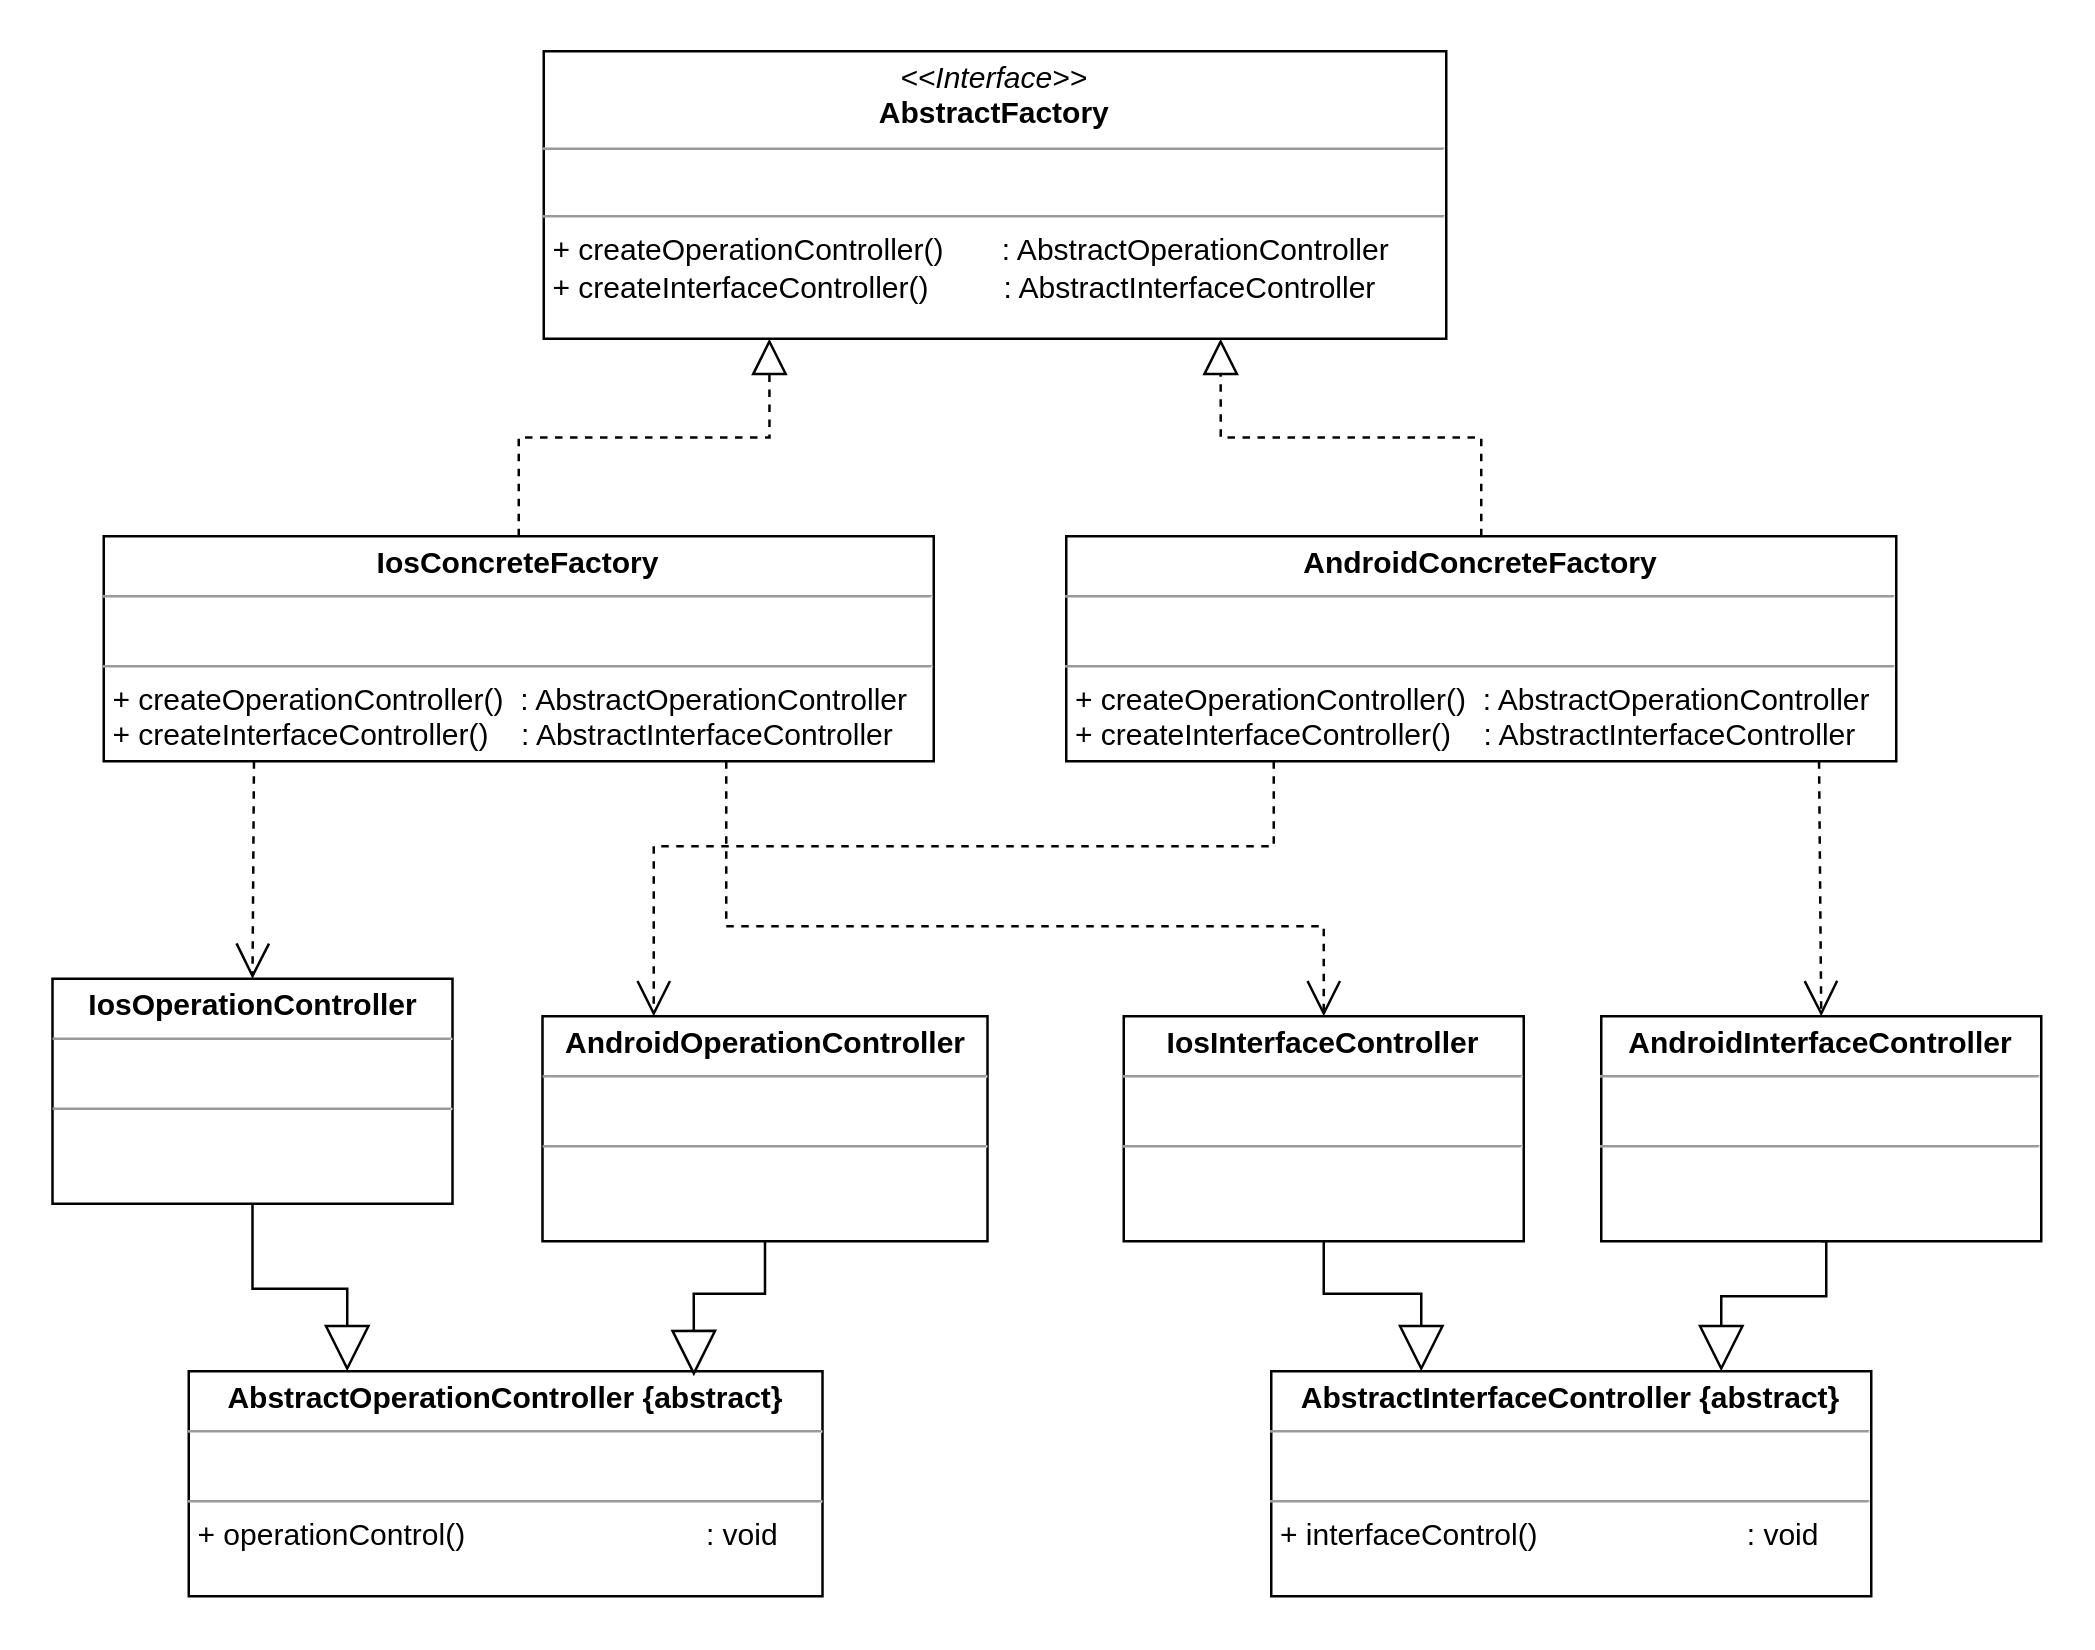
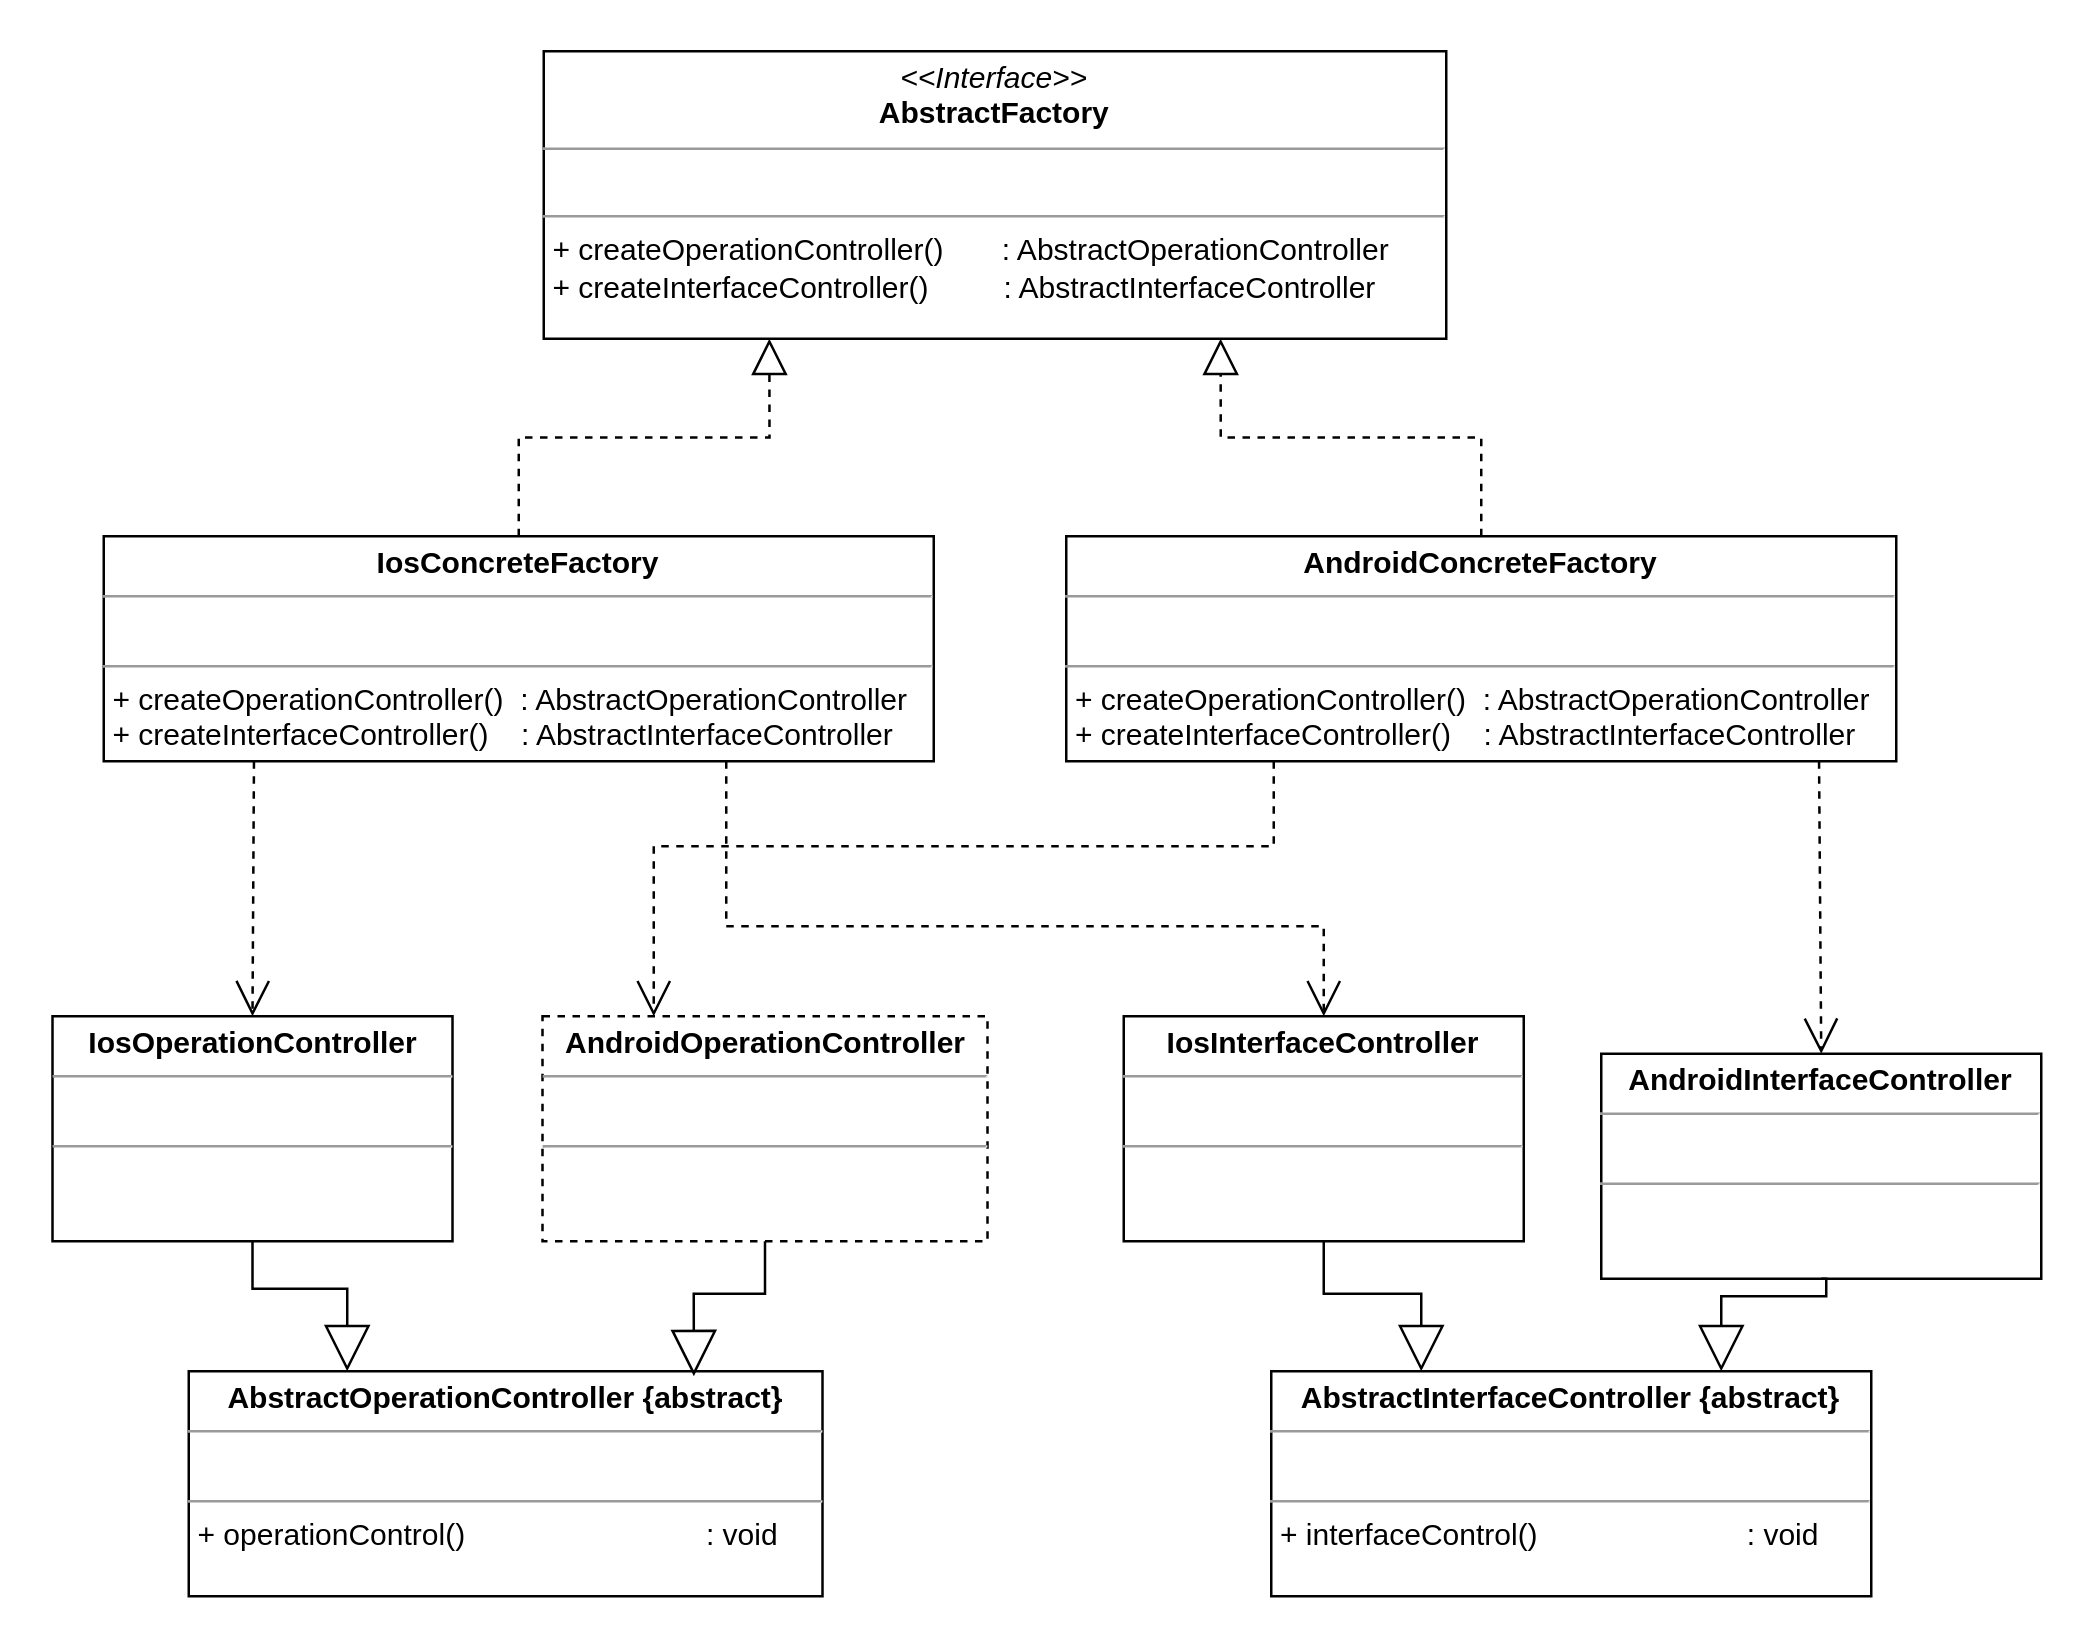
(253, 1091) -> (253, 1129)
(765, 1129) -> (765, 1129)
(1821, 1129) -> (1821, 1166)
